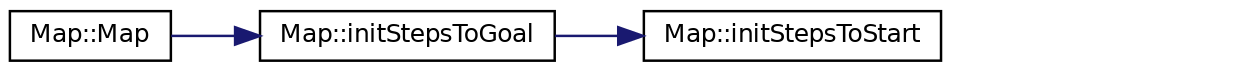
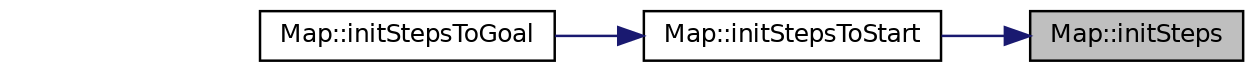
(90, 36) -> none
none -> (1137, 36)
